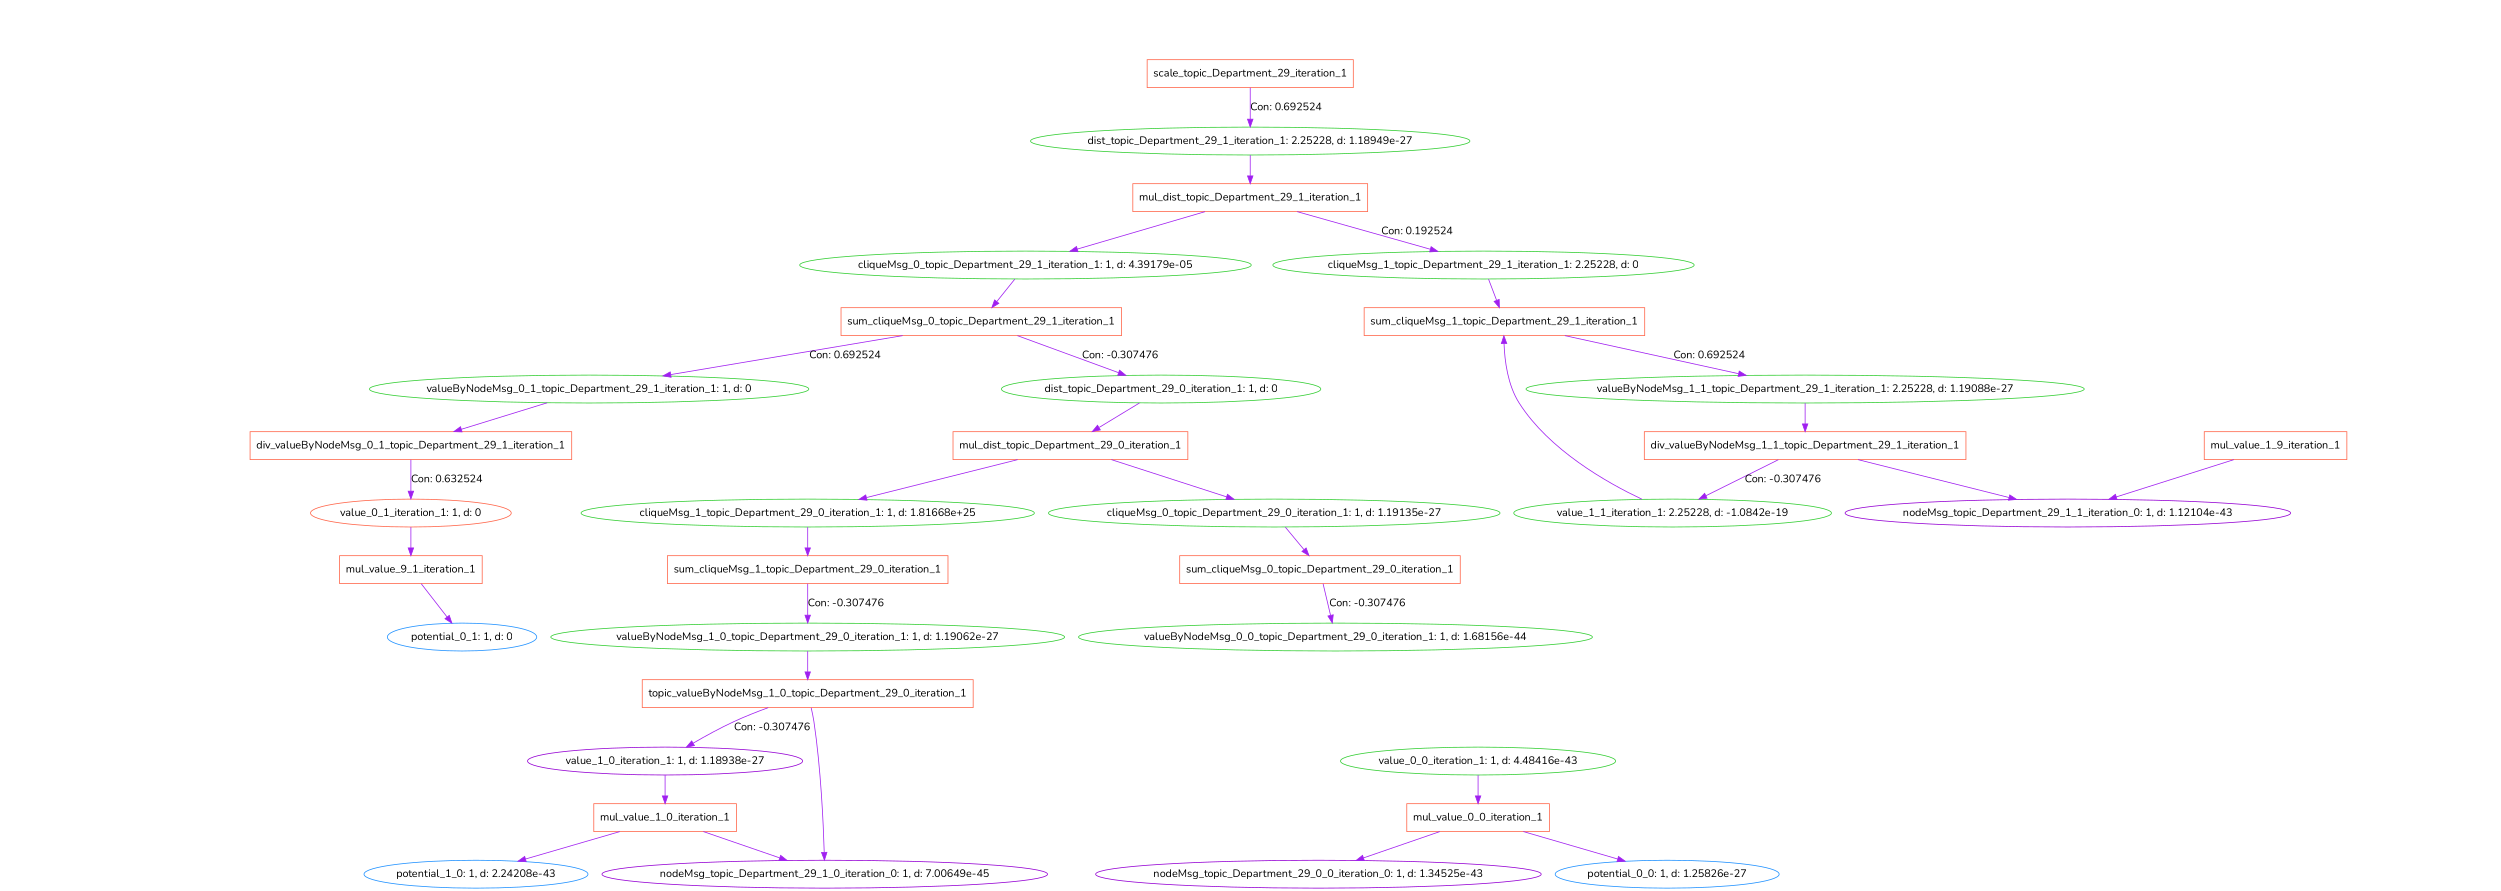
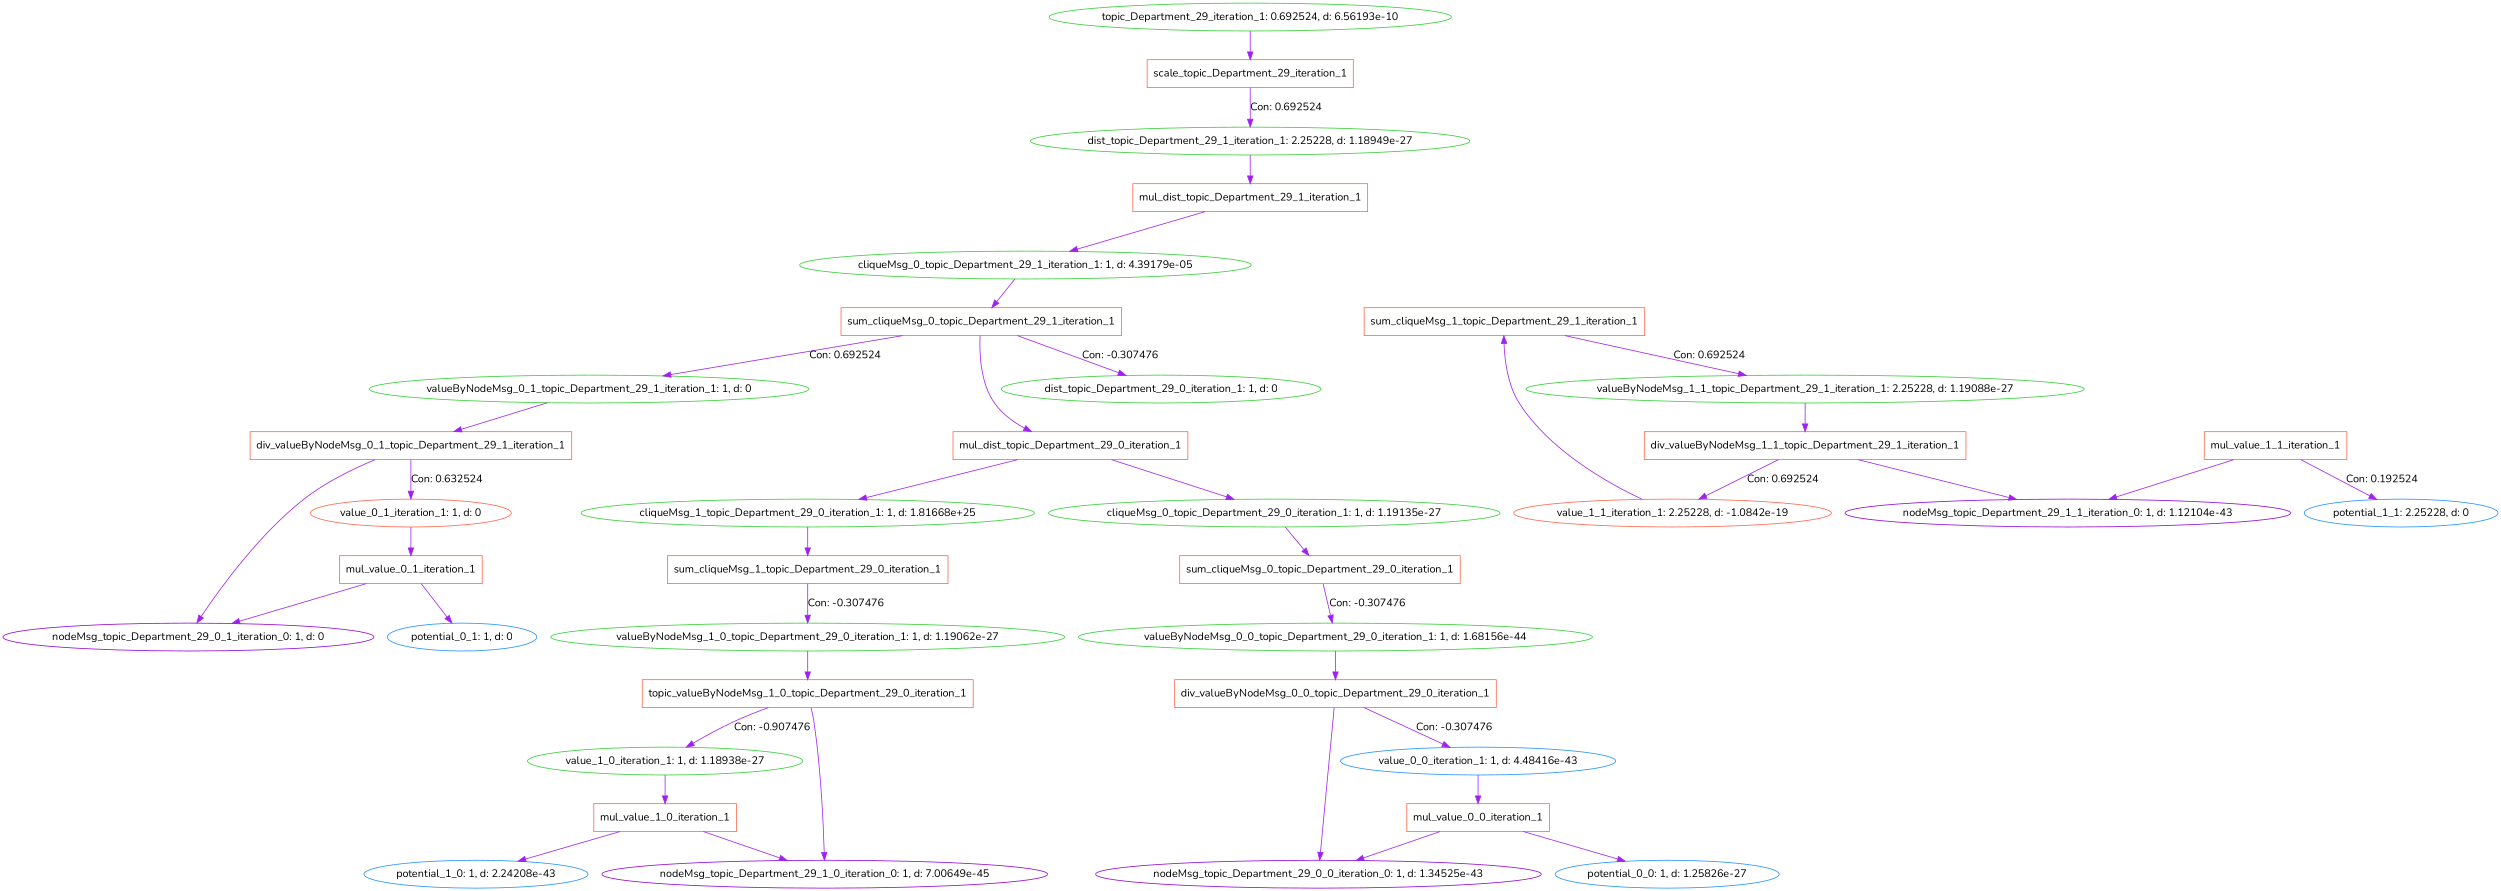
none -> (1250, 17)
(1484, 265) -> none
(1119, 415) -> (987, 389)
(2276, 446) -> (2276, 446)
(1785, 479) -> (1785, 479)
(1673, 513) -> (1673, 513)
none -> (2401, 513)
(411, 570) -> (411, 570)
none -> (188, 637)
none -> (1335, 694)
(774, 727) -> (774, 727)
(665, 761) -> (665, 761)
(1478, 761) -> (1478, 761)
